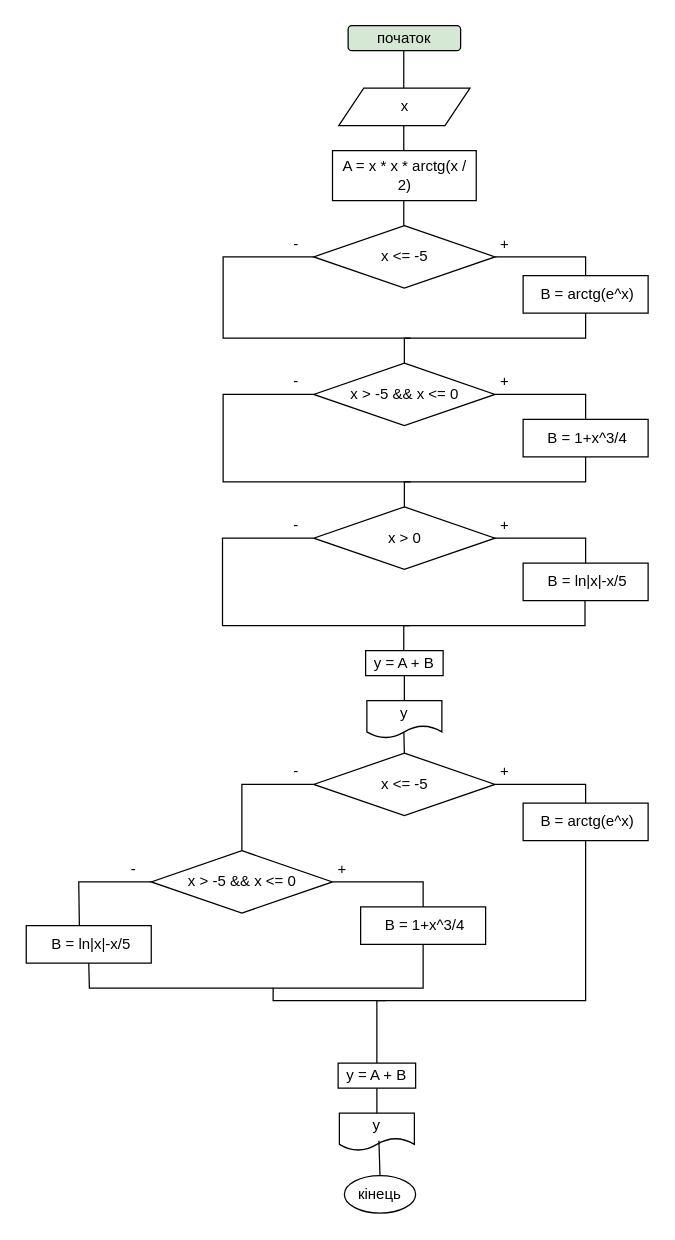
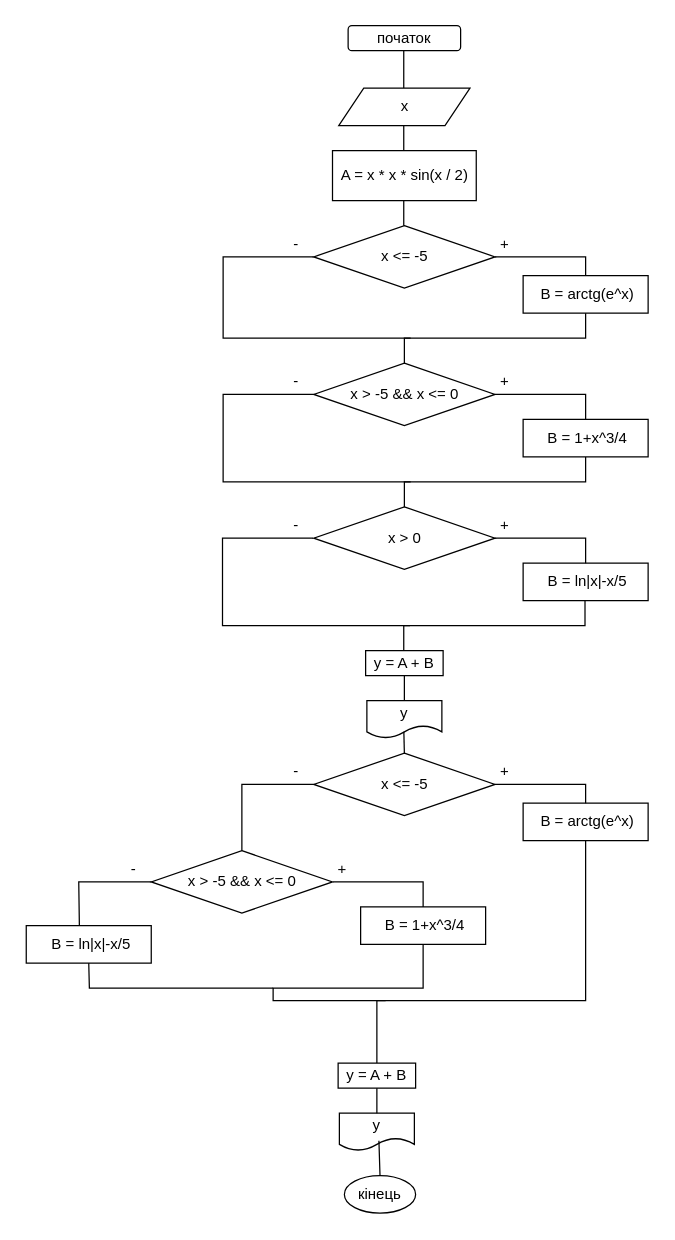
(404, 38) -> (404, 38)
(405, 176) -> (405, 176)
